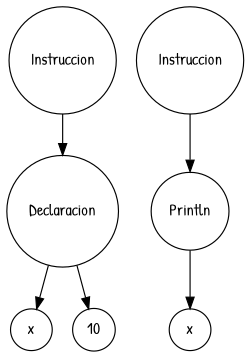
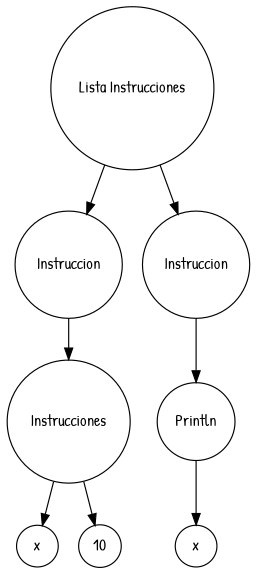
none -> (132, 88)
(63, 211) -> (69, 422)
